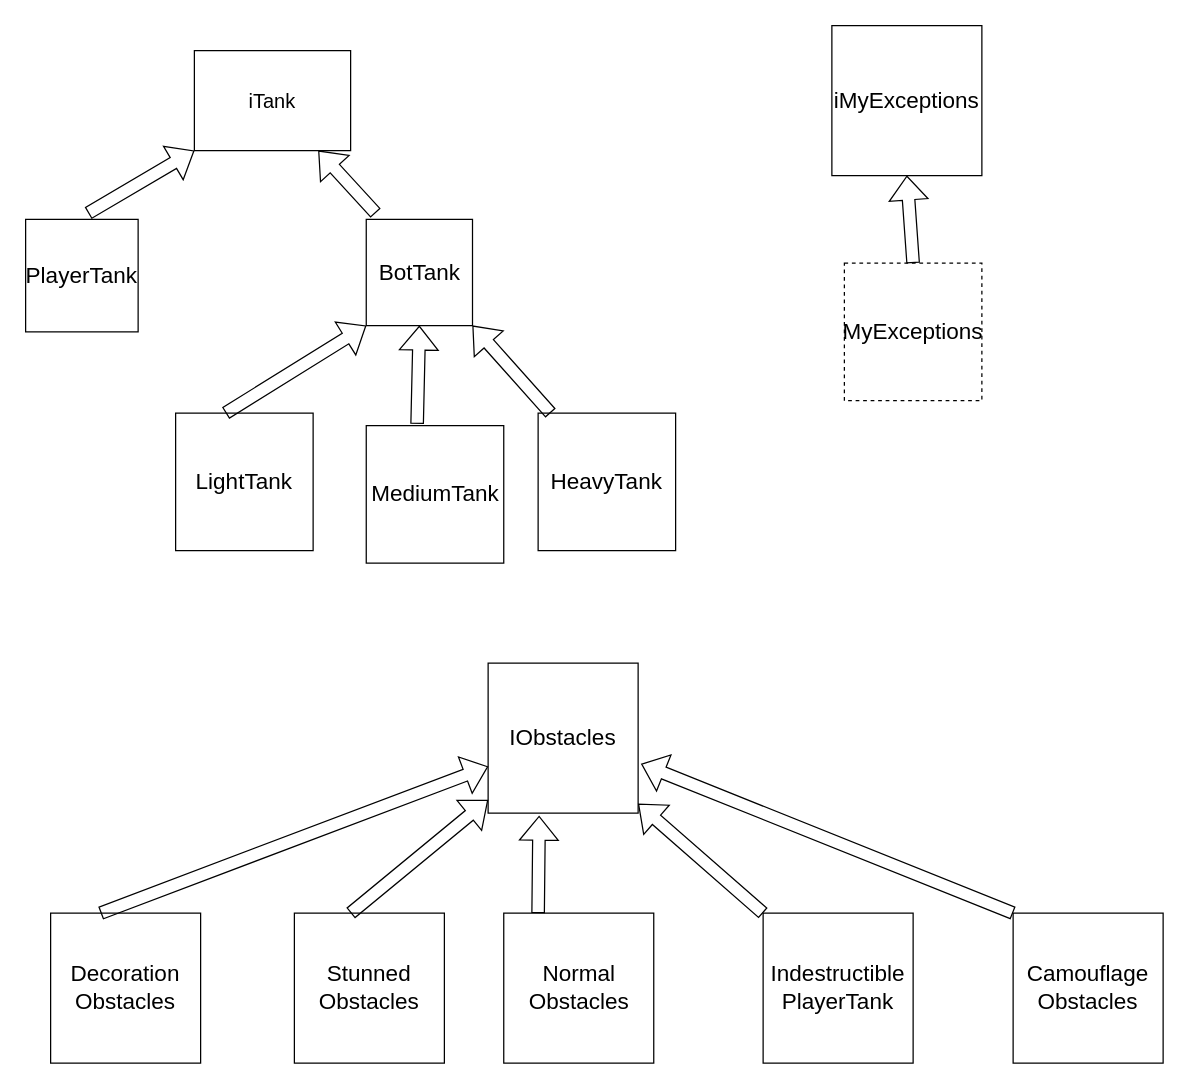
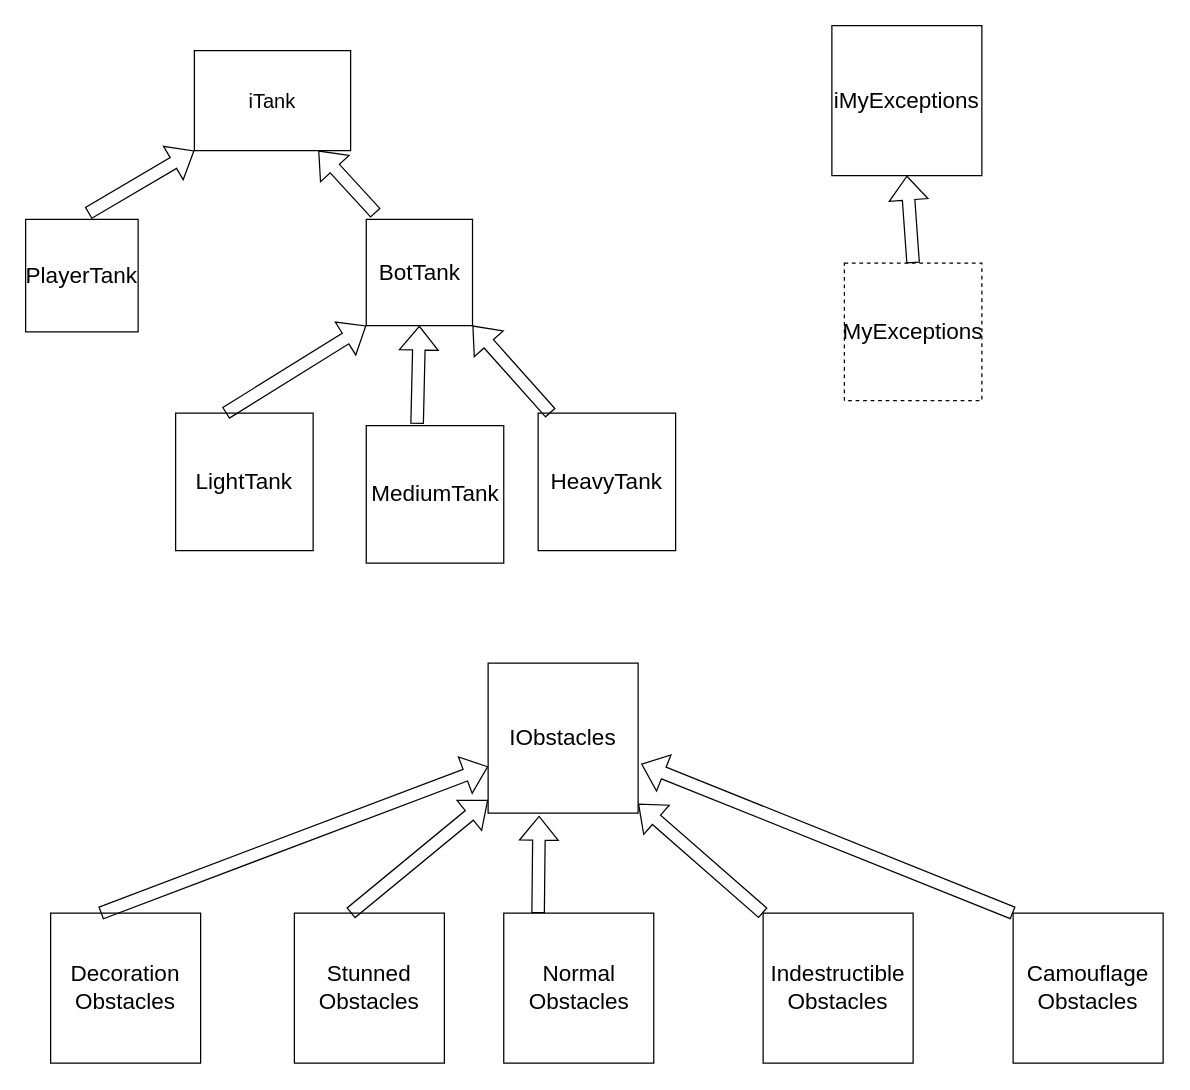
(838, 988) -> (838, 988)
